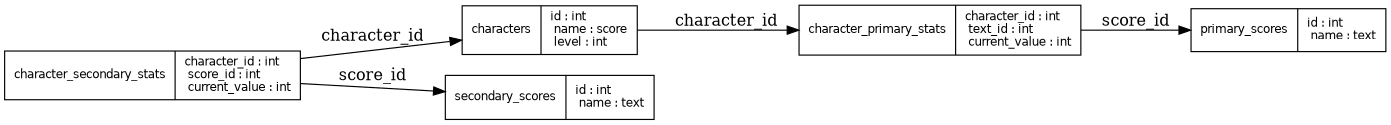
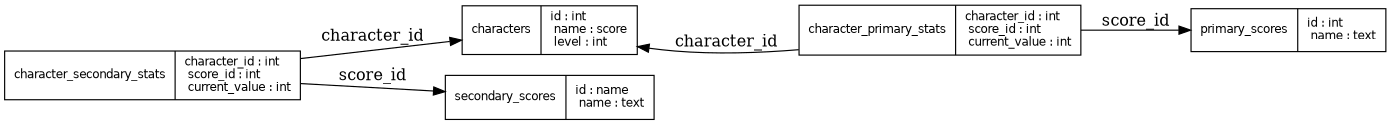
(712, 30) -> (724, 53)
(999, 30) -> (1003, 30)
(593, 90) -> (602, 90)
